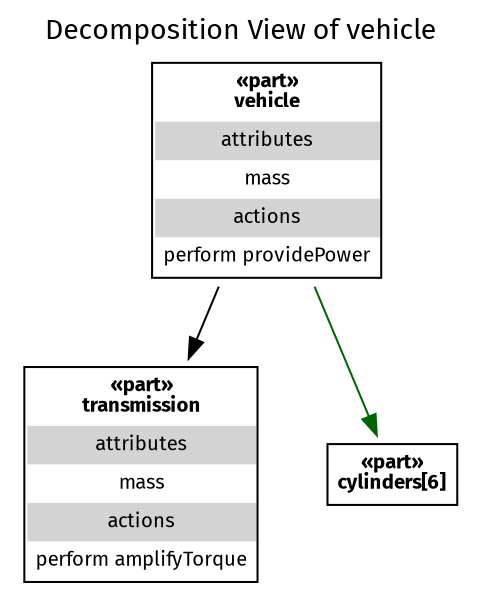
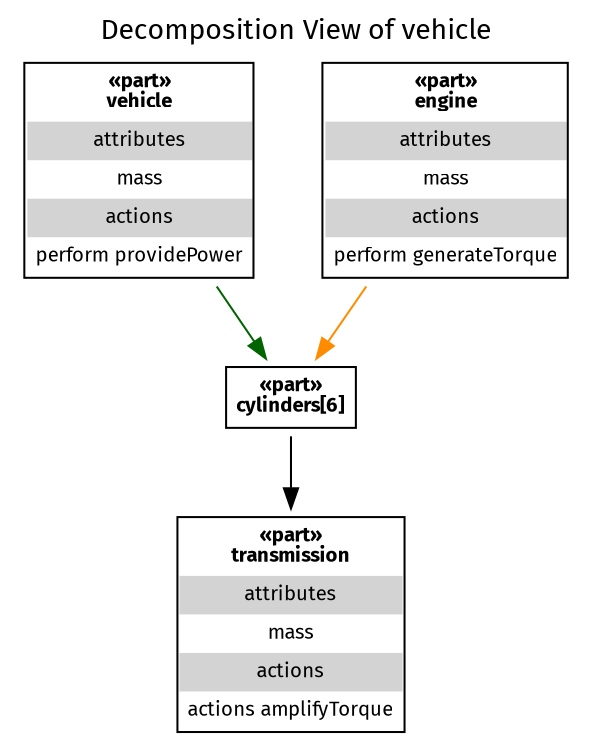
none -> (445, 170)
(208, 313) -> (291, 462)
(142, 560) -> (291, 710)
